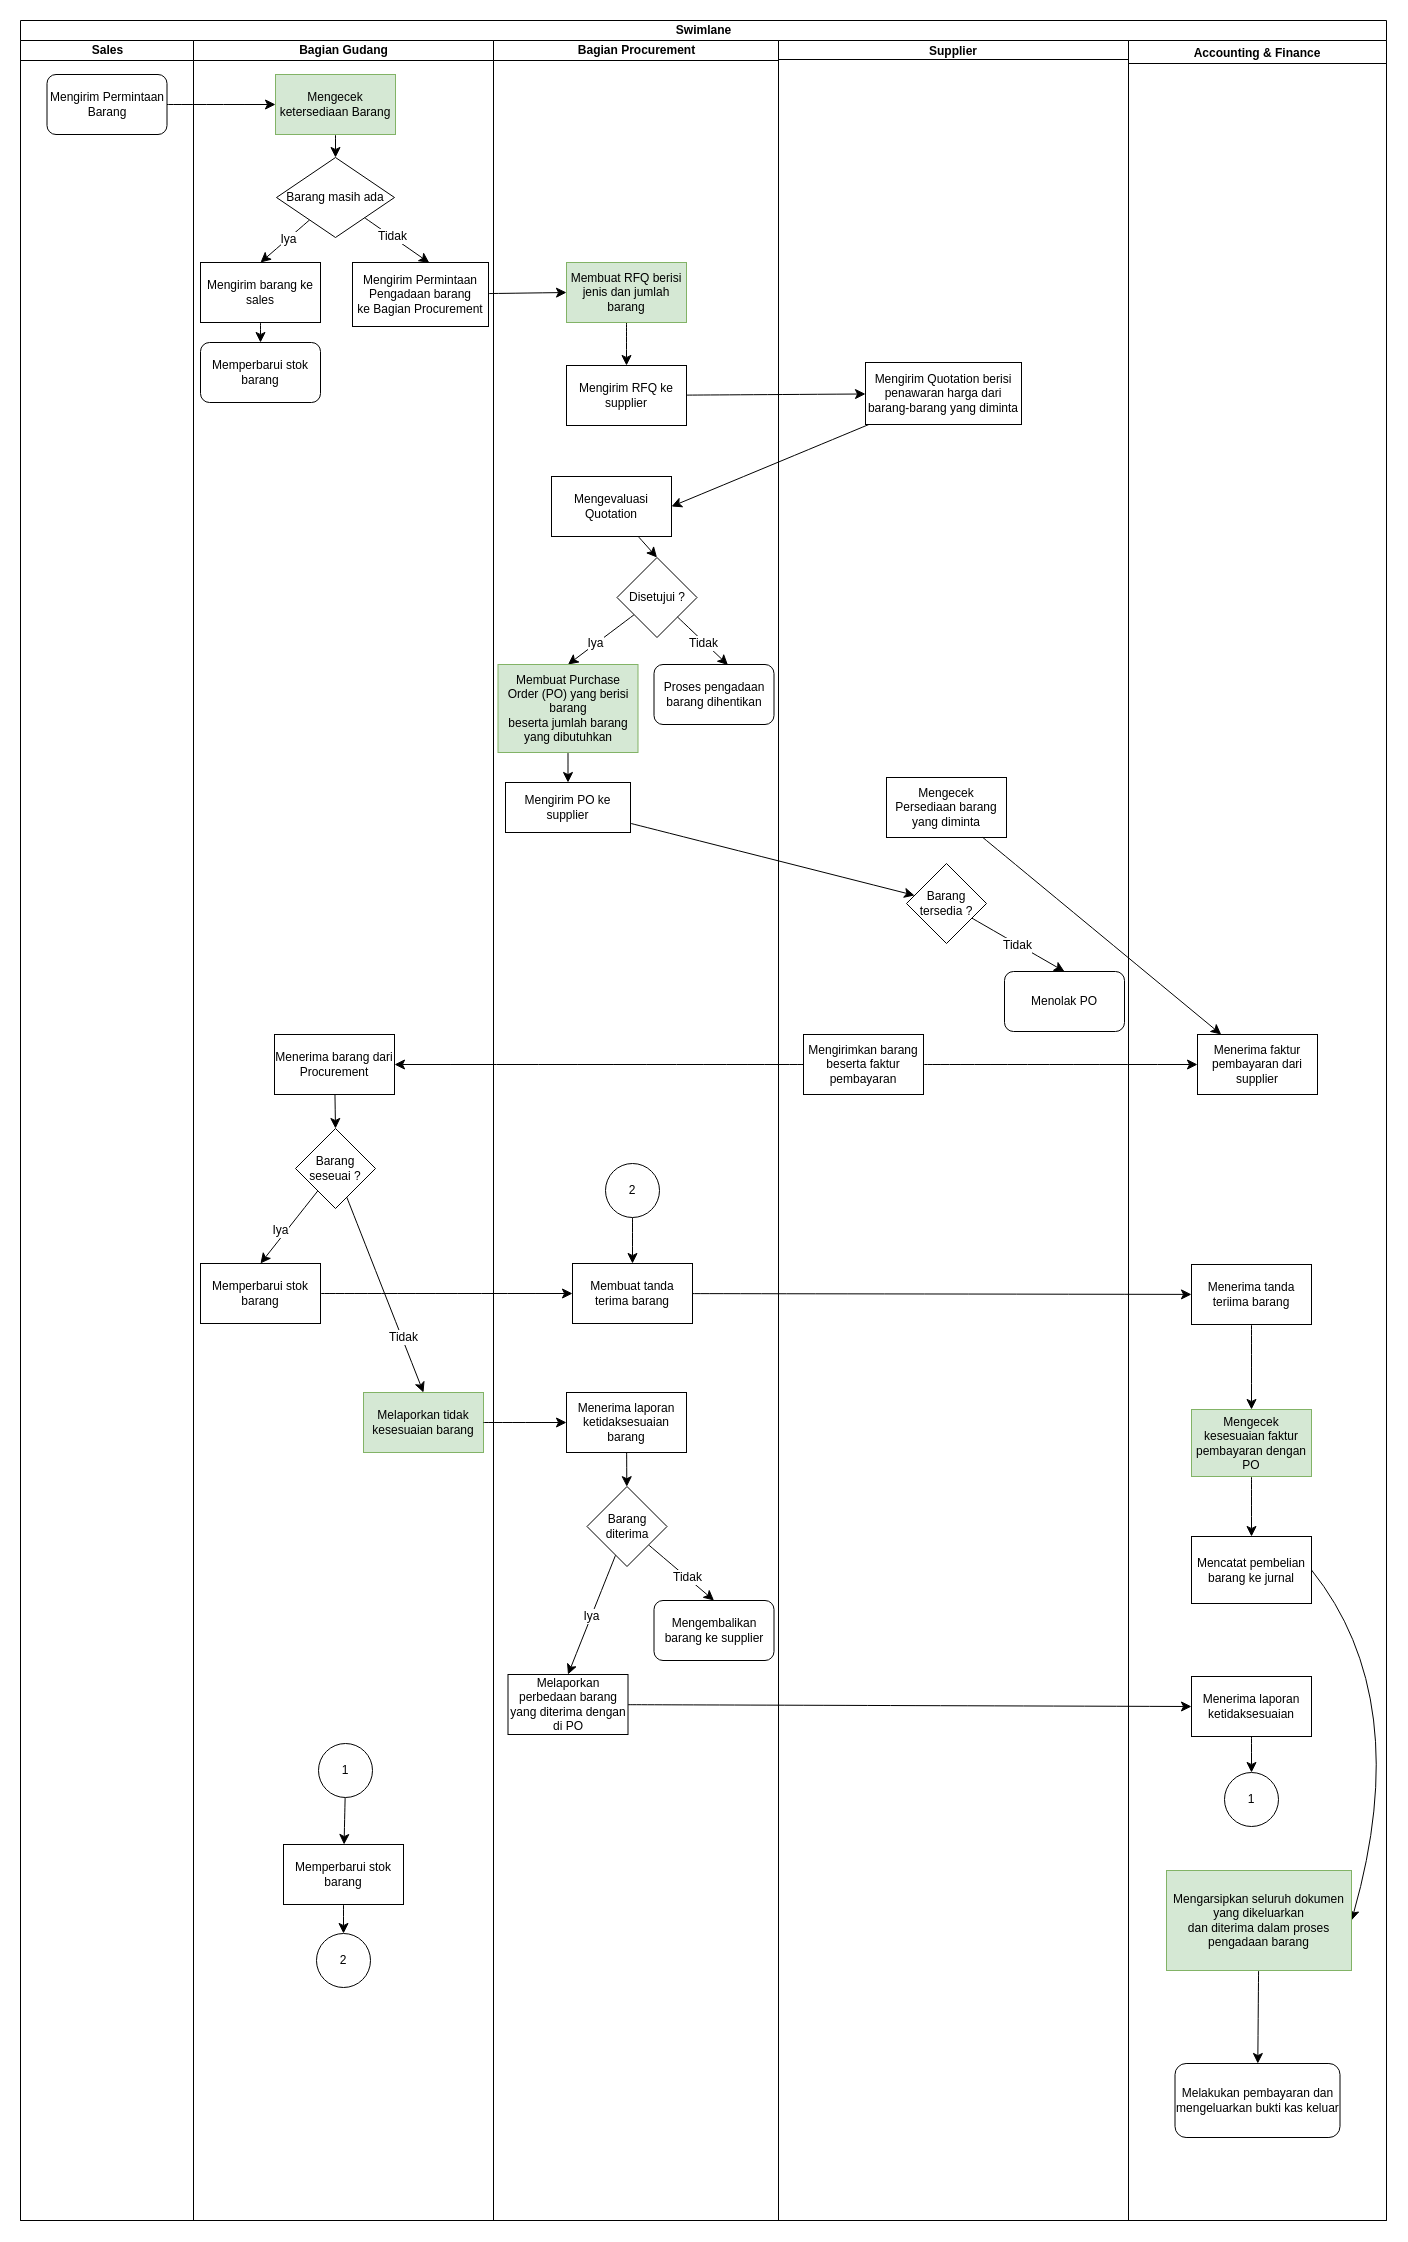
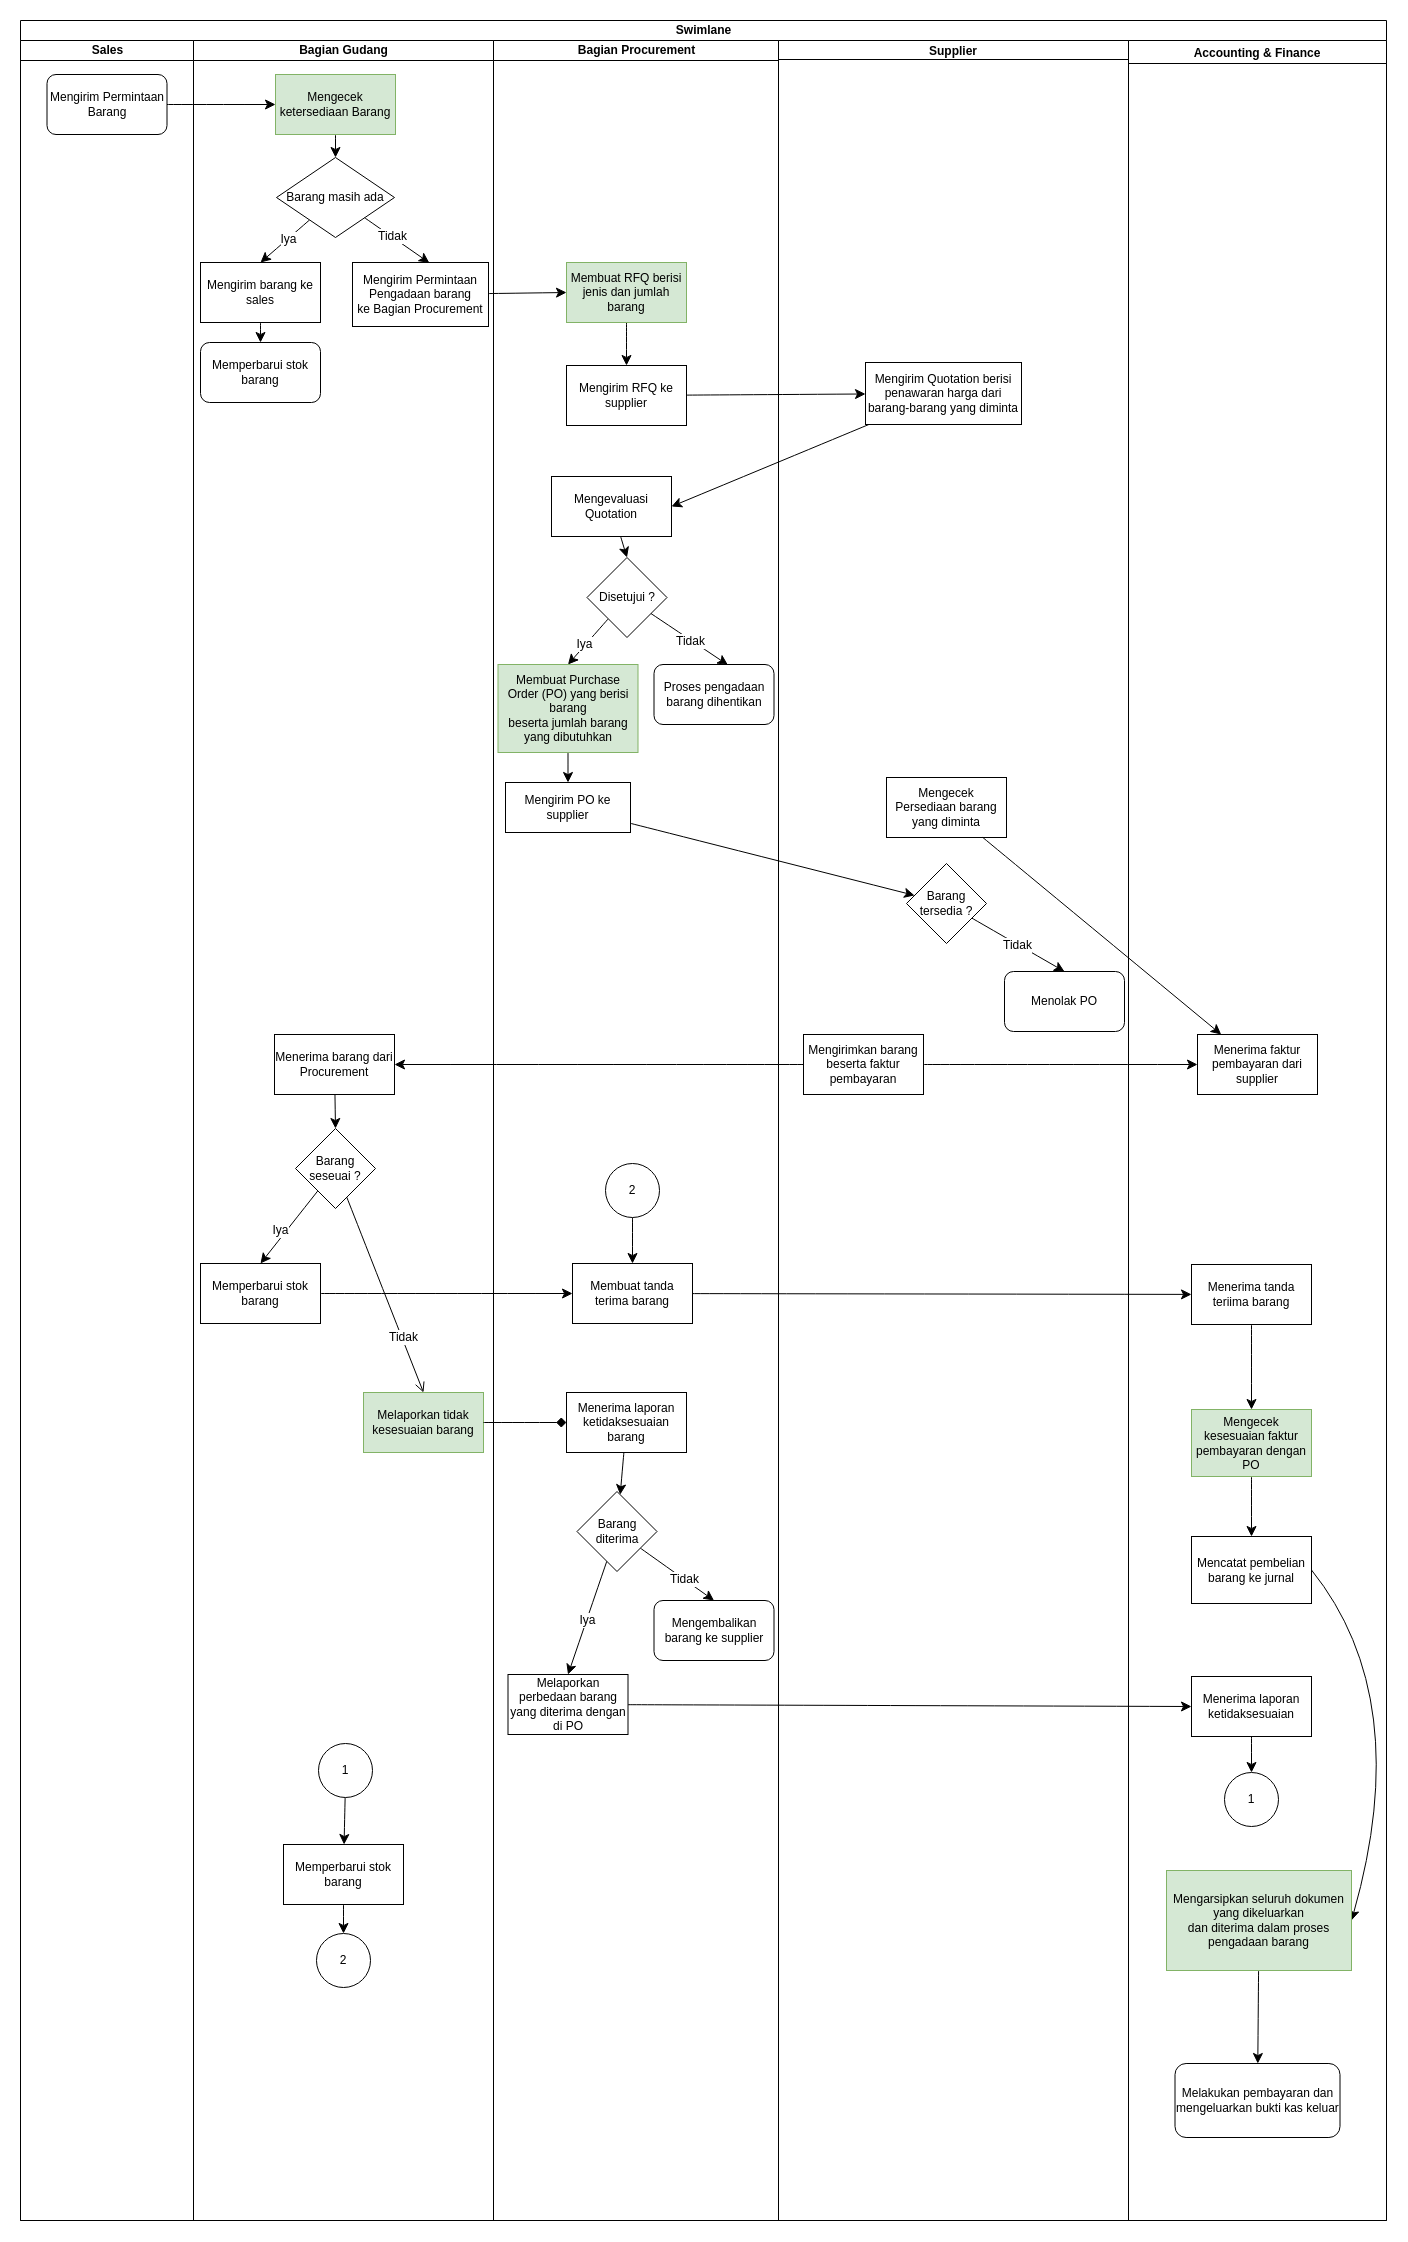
(657, 598) -> (627, 598)
(420, 1383) -> (421, 1386)
(557, 1423) -> (556, 1423)
(627, 1527) -> (617, 1532)
